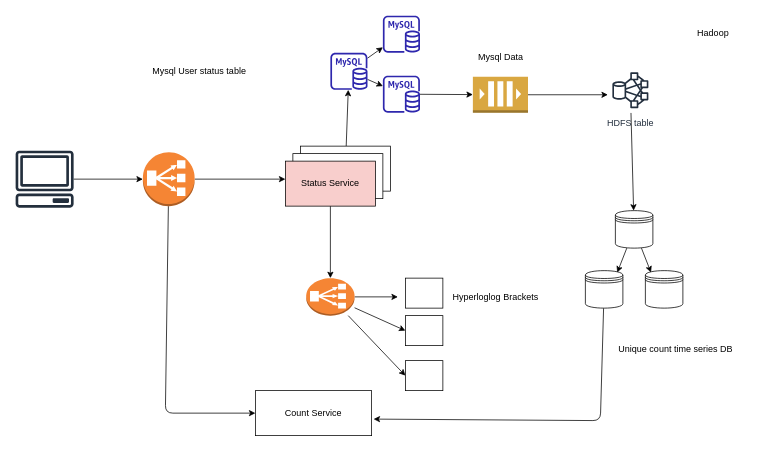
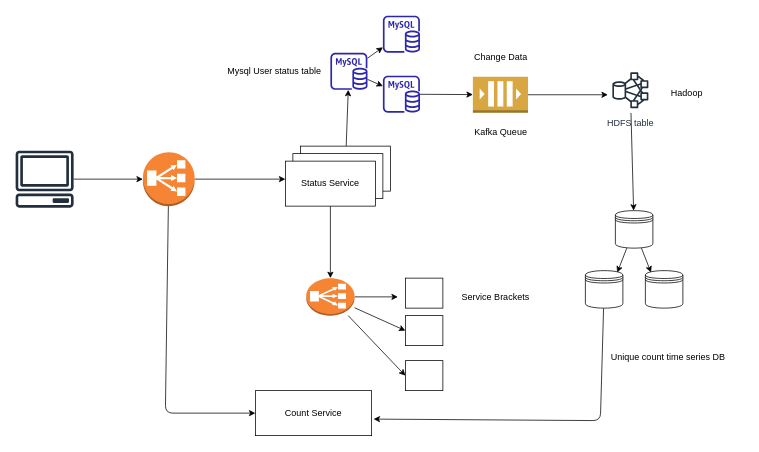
(713, 34) -> (687, 94)
(501, 57) -> (501, 57)
(199, 71) -> (274, 71)
none -> (500, 132)
(330, 183) -> (330, 183)
(496, 297) -> (496, 297)
(675, 349) -> (668, 357)
